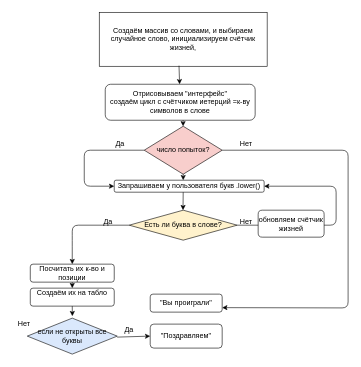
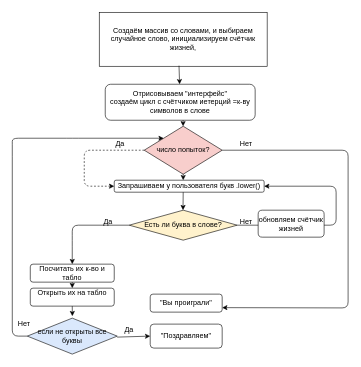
none -> (13, 139)
(86, 152) -> (86, 152)
(72, 273) -> (72, 273)
(72, 297) -> (72, 297)
